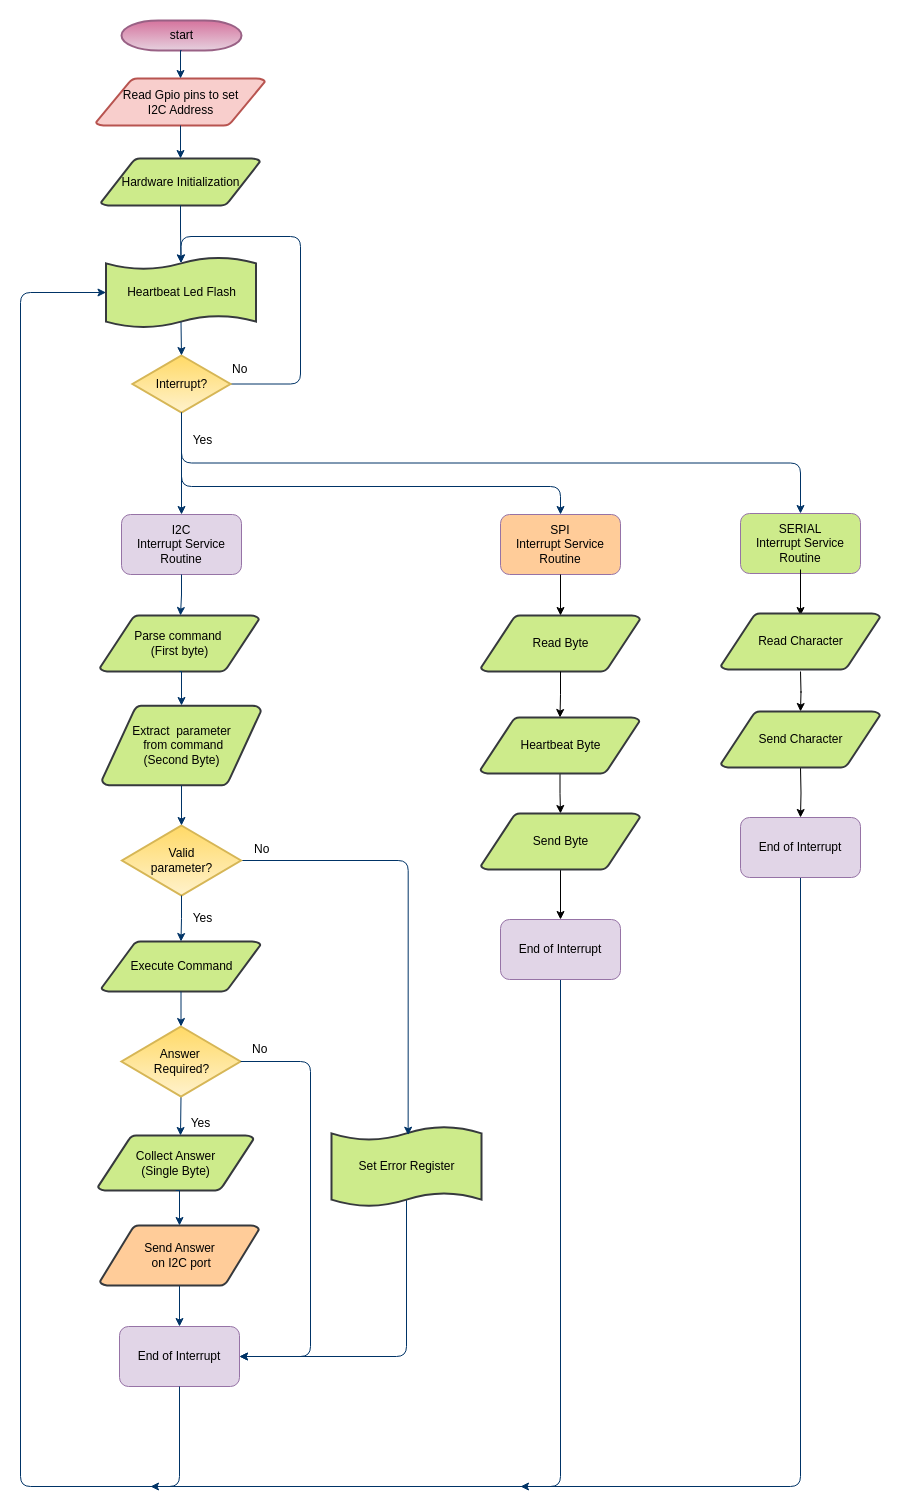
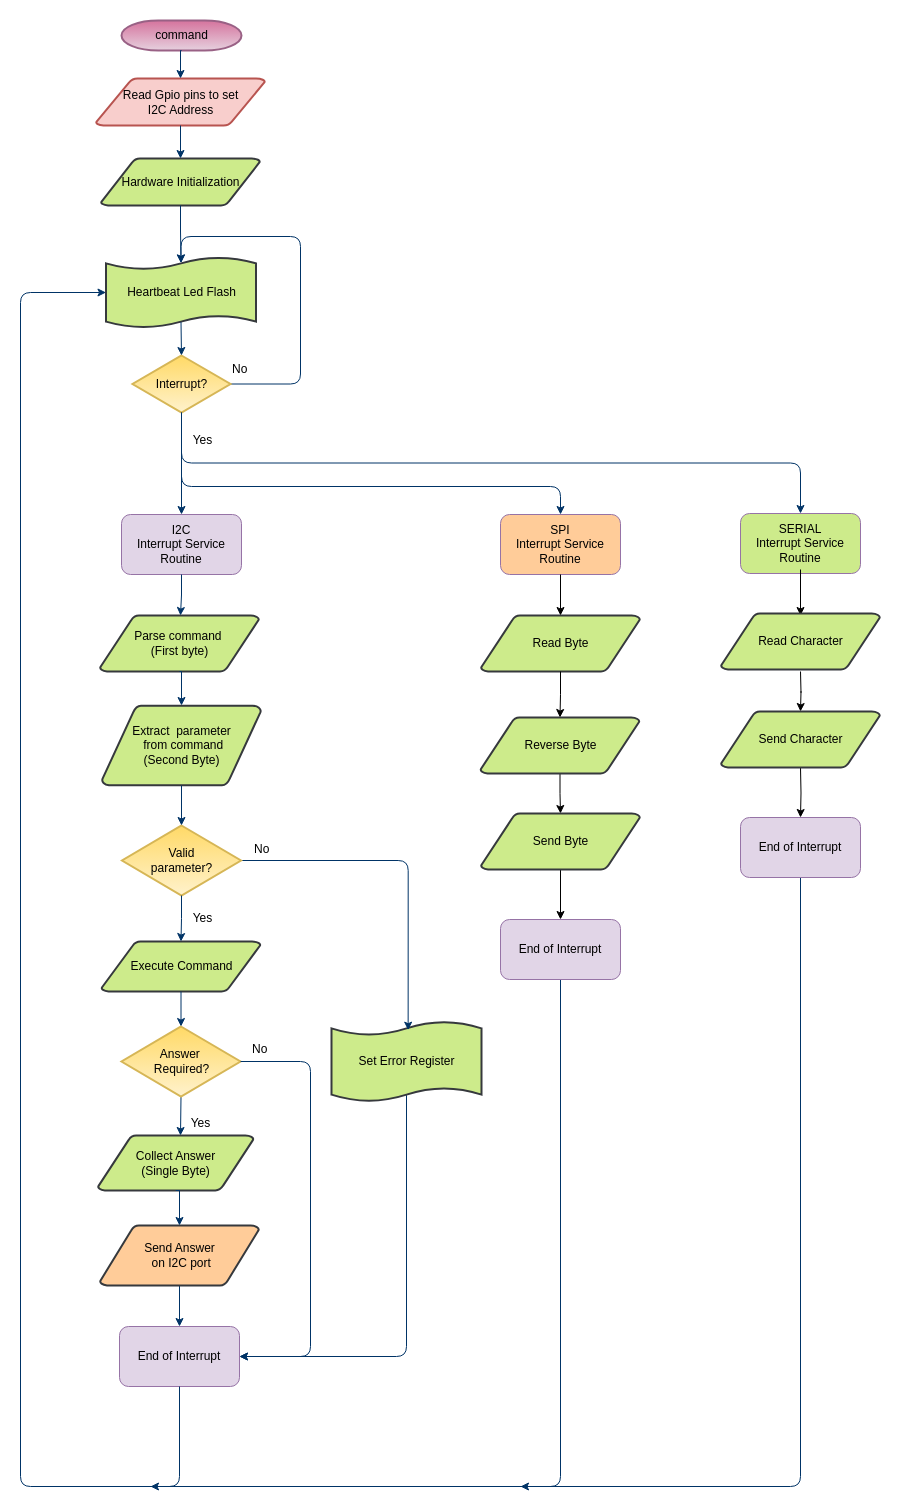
(182, 36) -> (182, 36)
(561, 746) -> (561, 746)
(407, 1167) -> (407, 1062)
